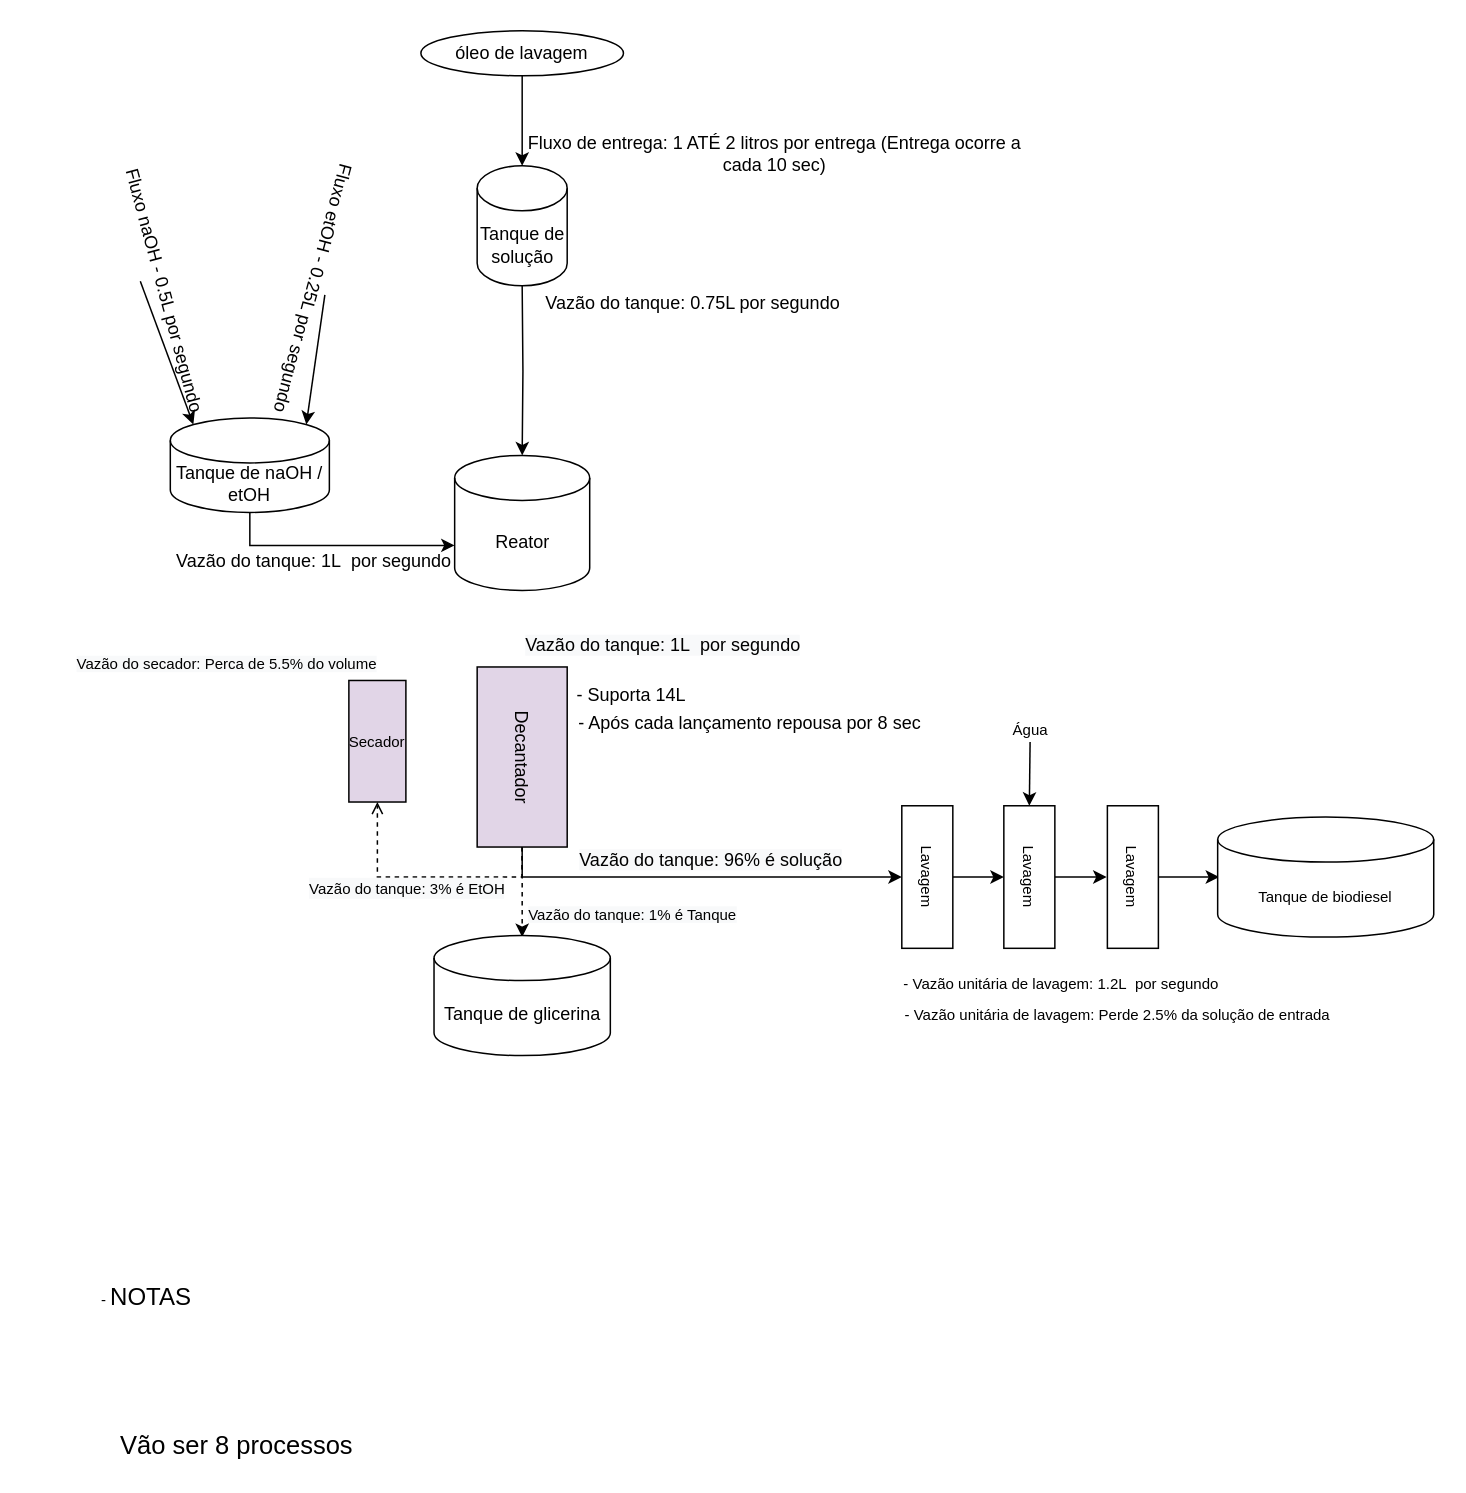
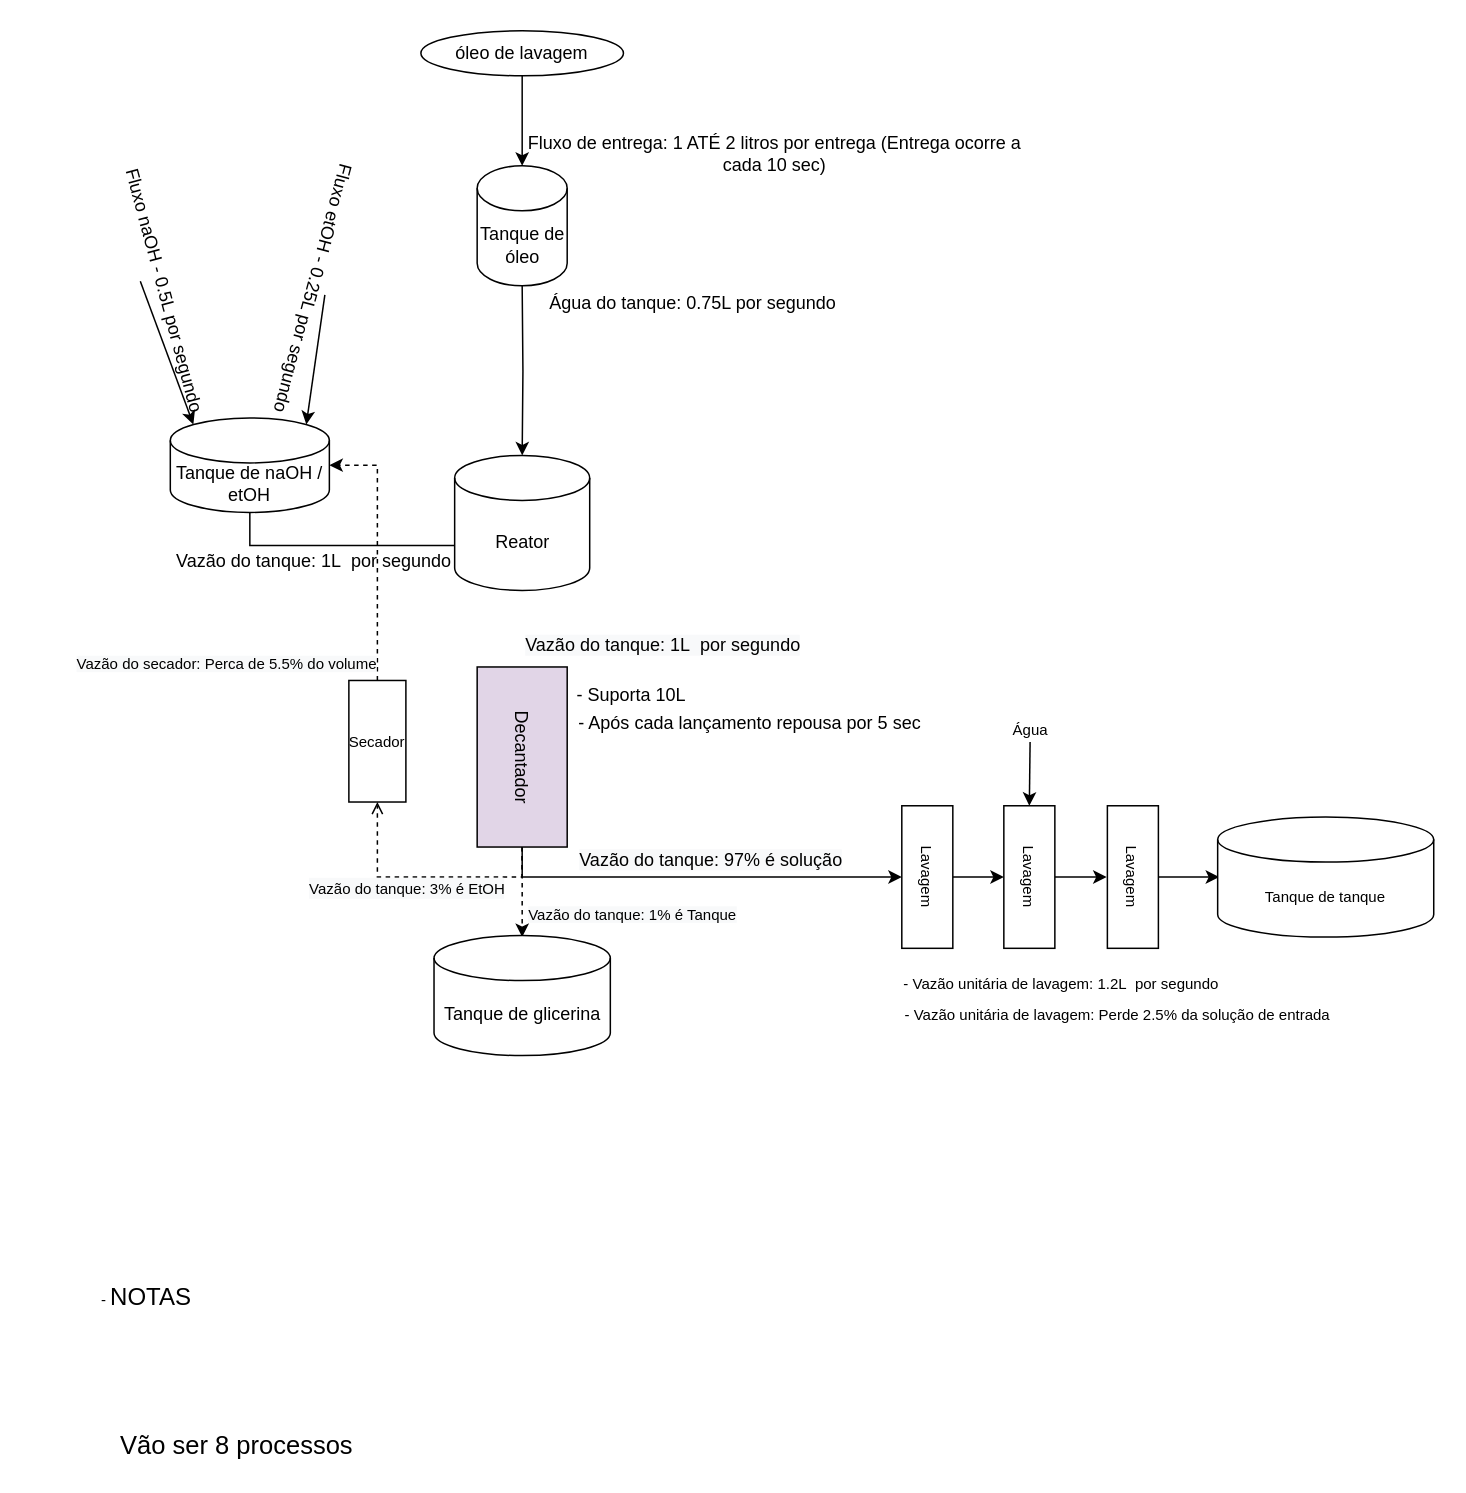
(523, 245) -> (523, 245)
(693, 304) -> (693, 304)
(443, 545) -> (447, 545)
none -> (377, 554)
(632, 695) -> (632, 695)
(750, 724) -> (750, 724)
(377, 741) -> (377, 741)
(715, 861) -> (715, 861)
(1325, 896) -> (1325, 896)
